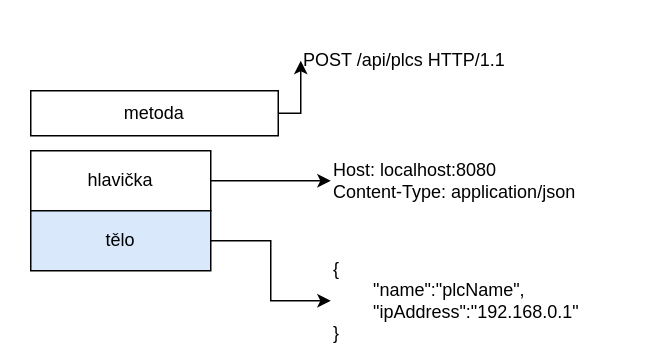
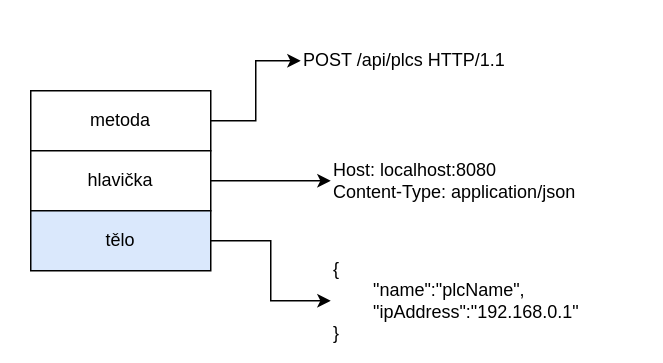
(155, 113) -> (121, 121)
